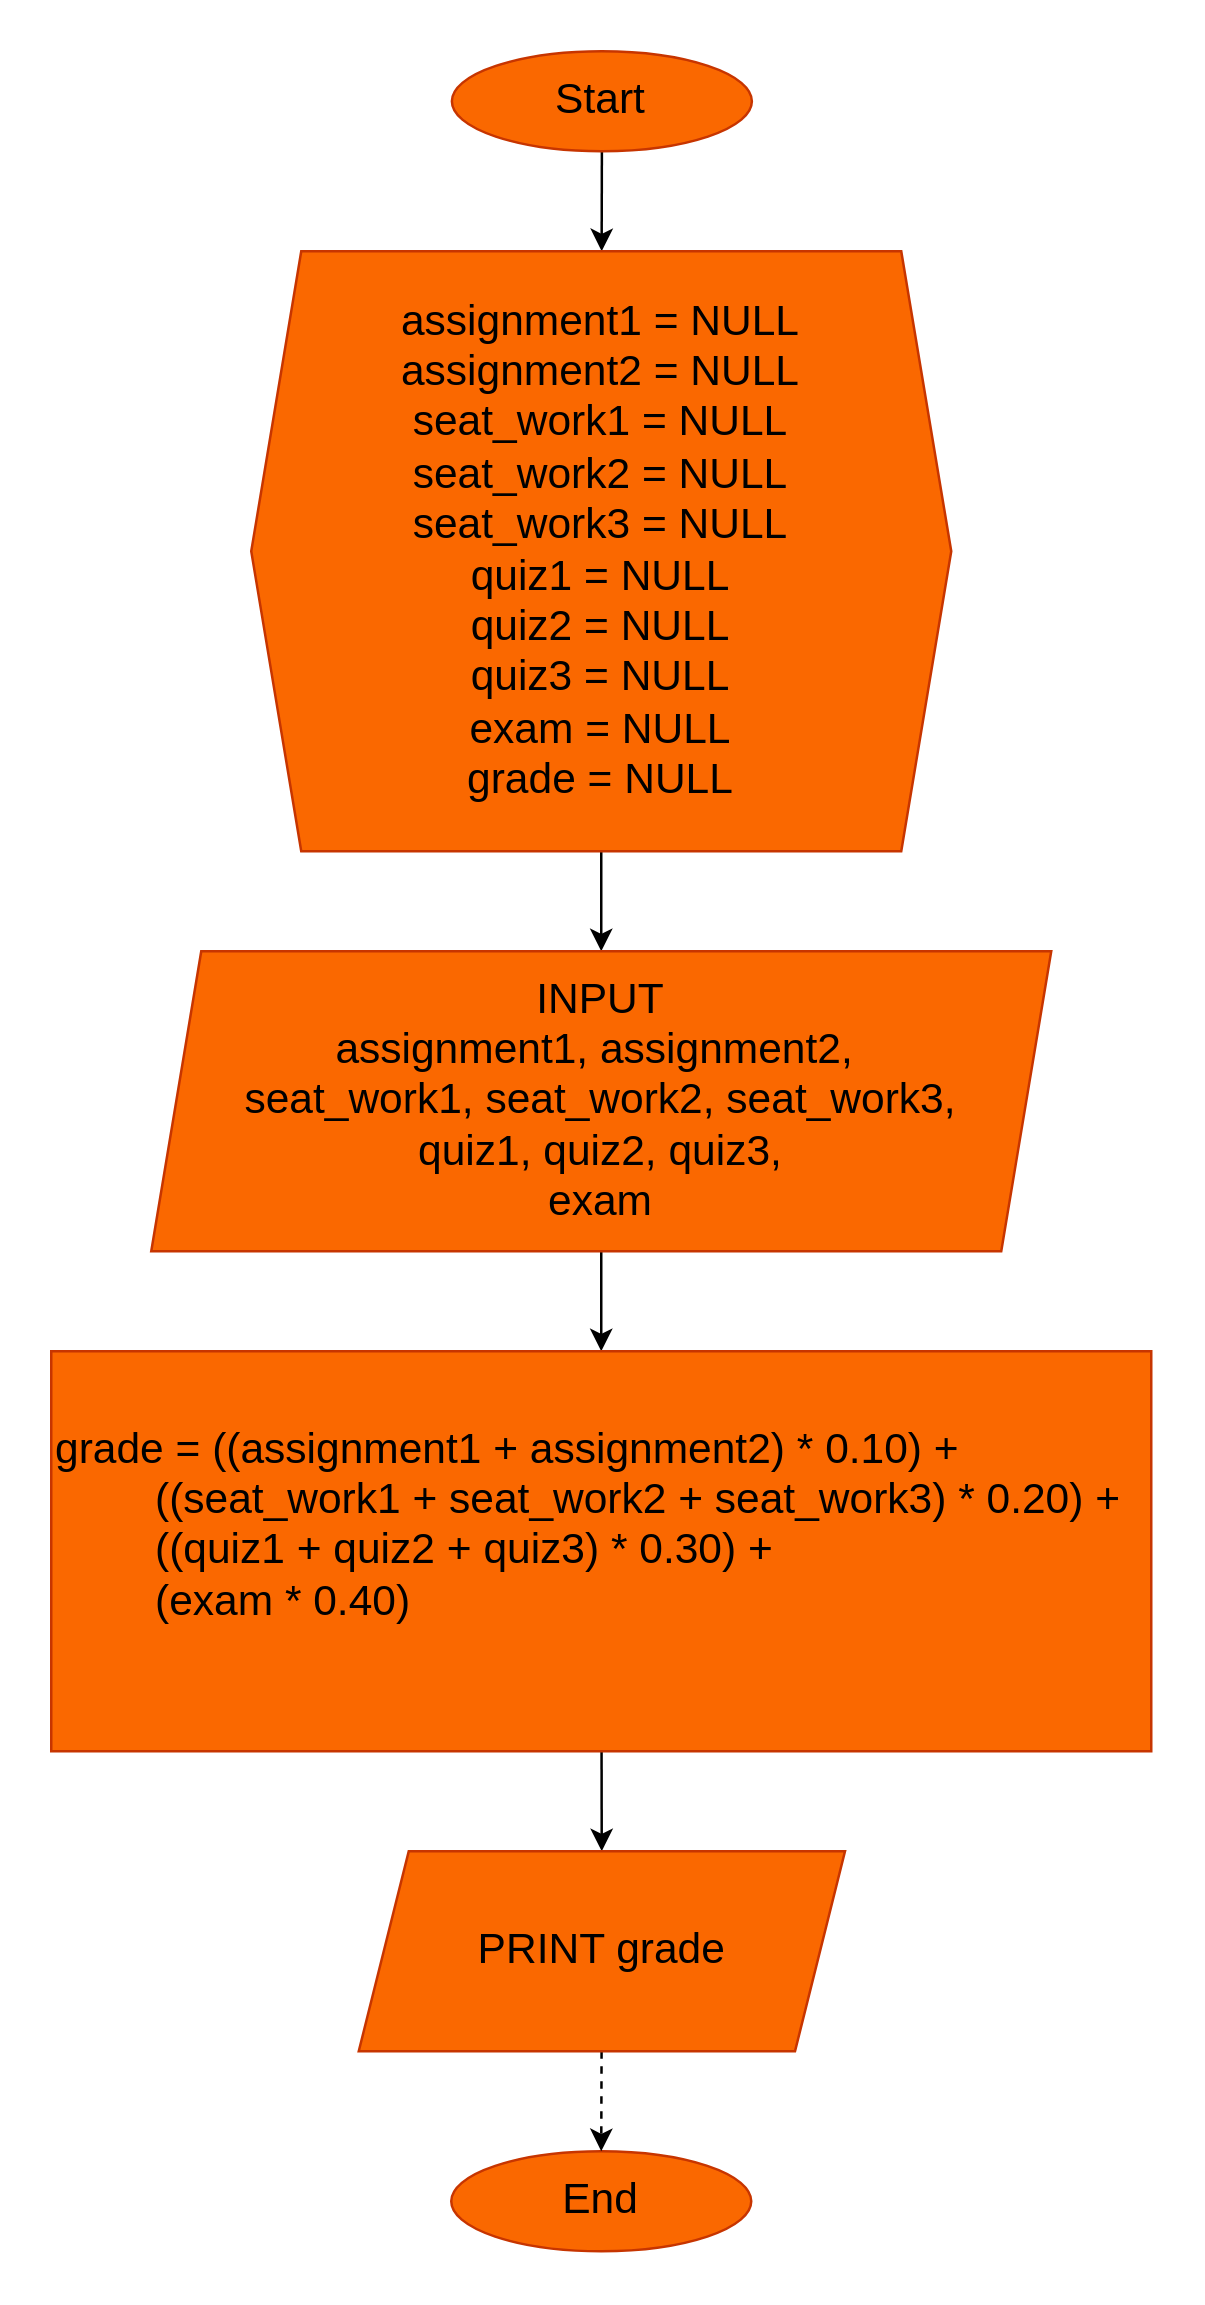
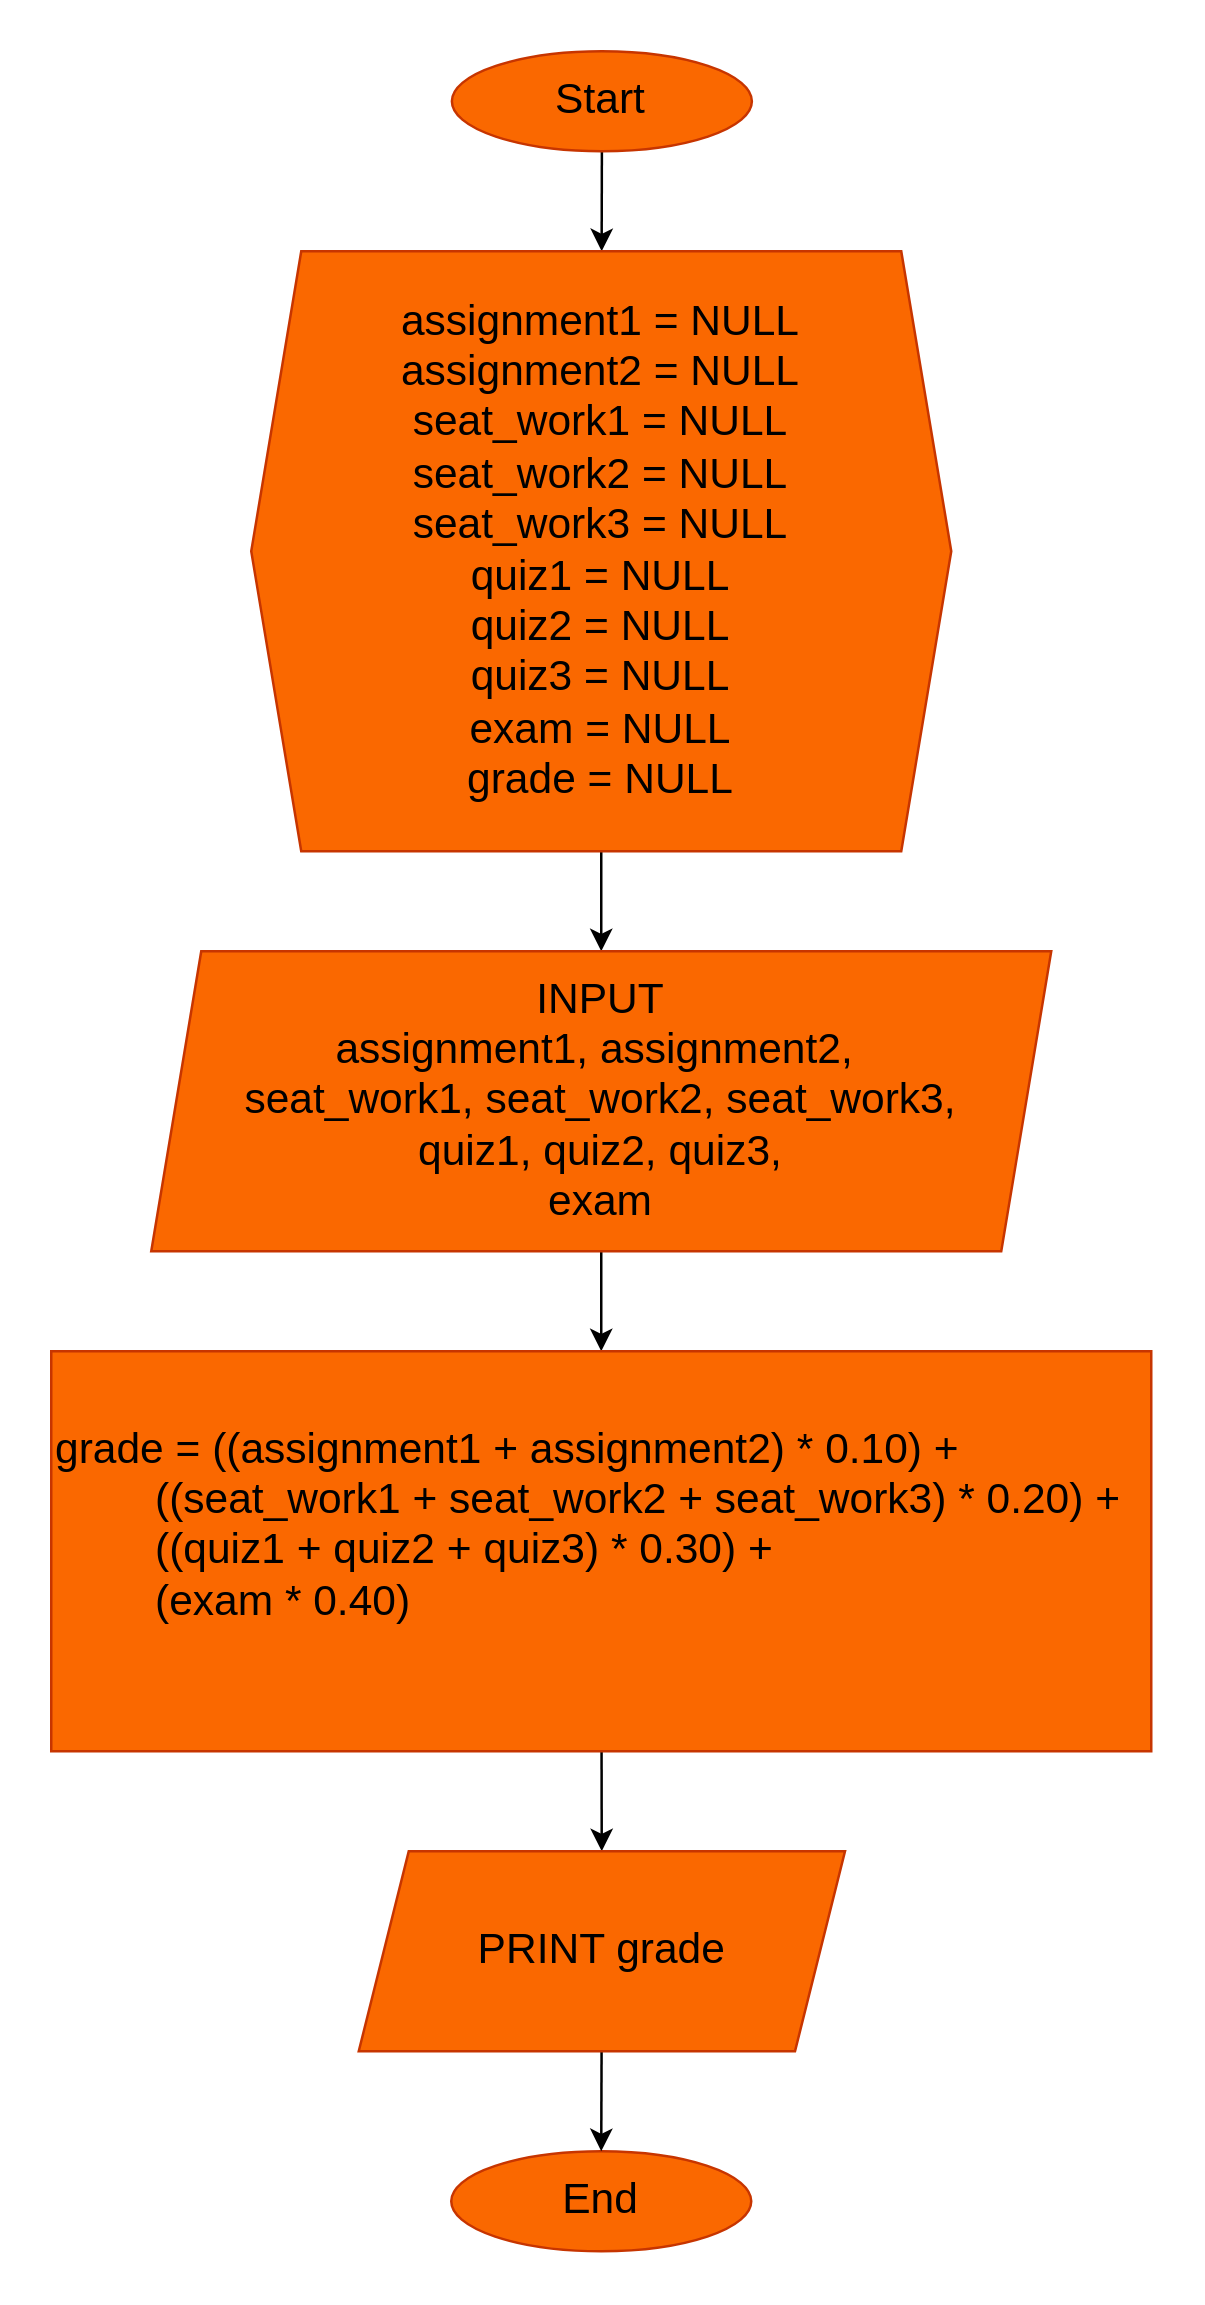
(601, 2092) -> (601, 2092)
